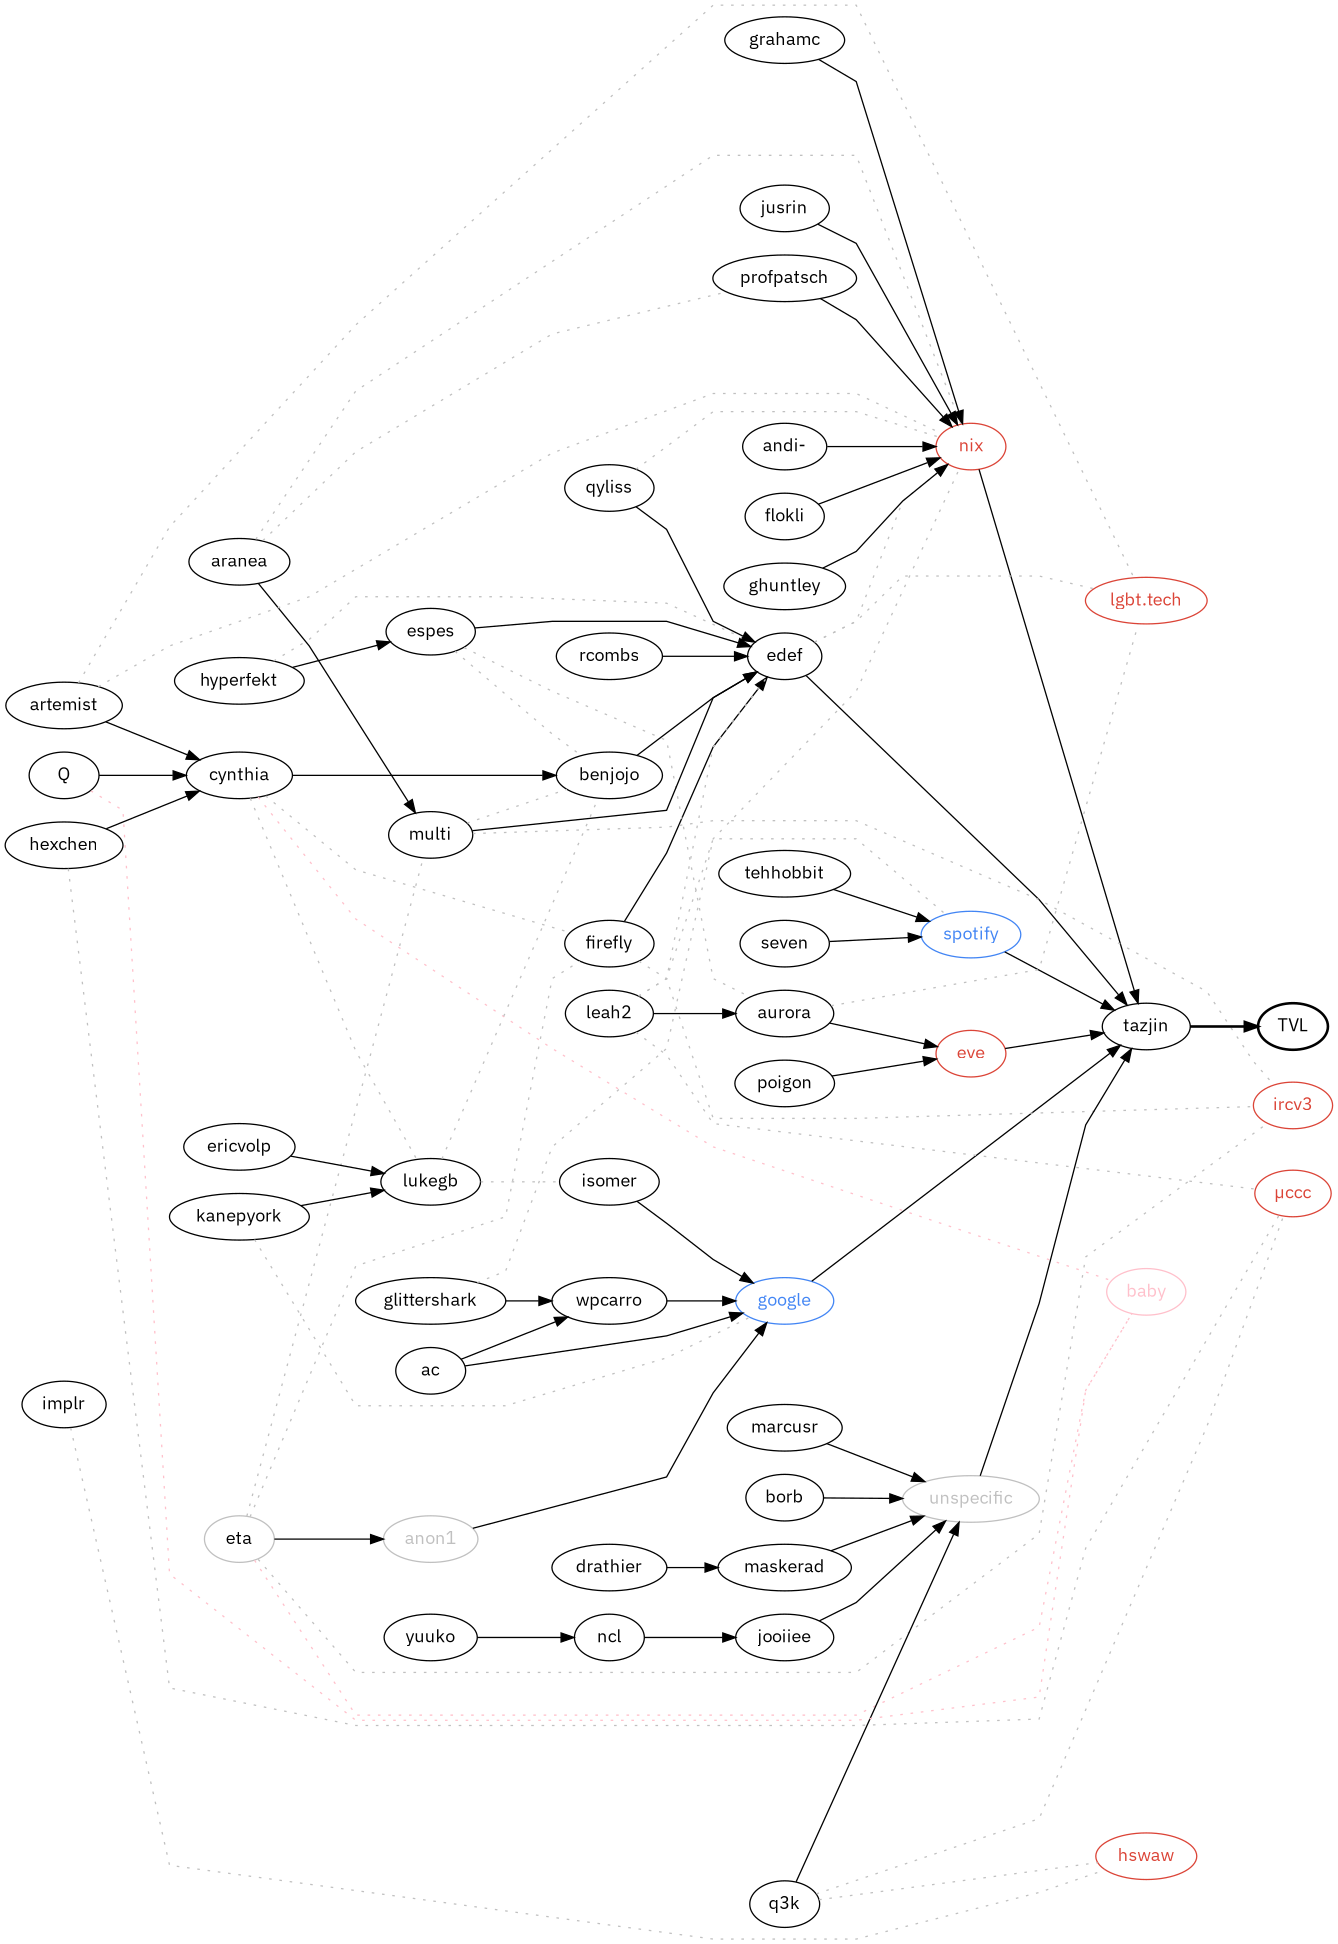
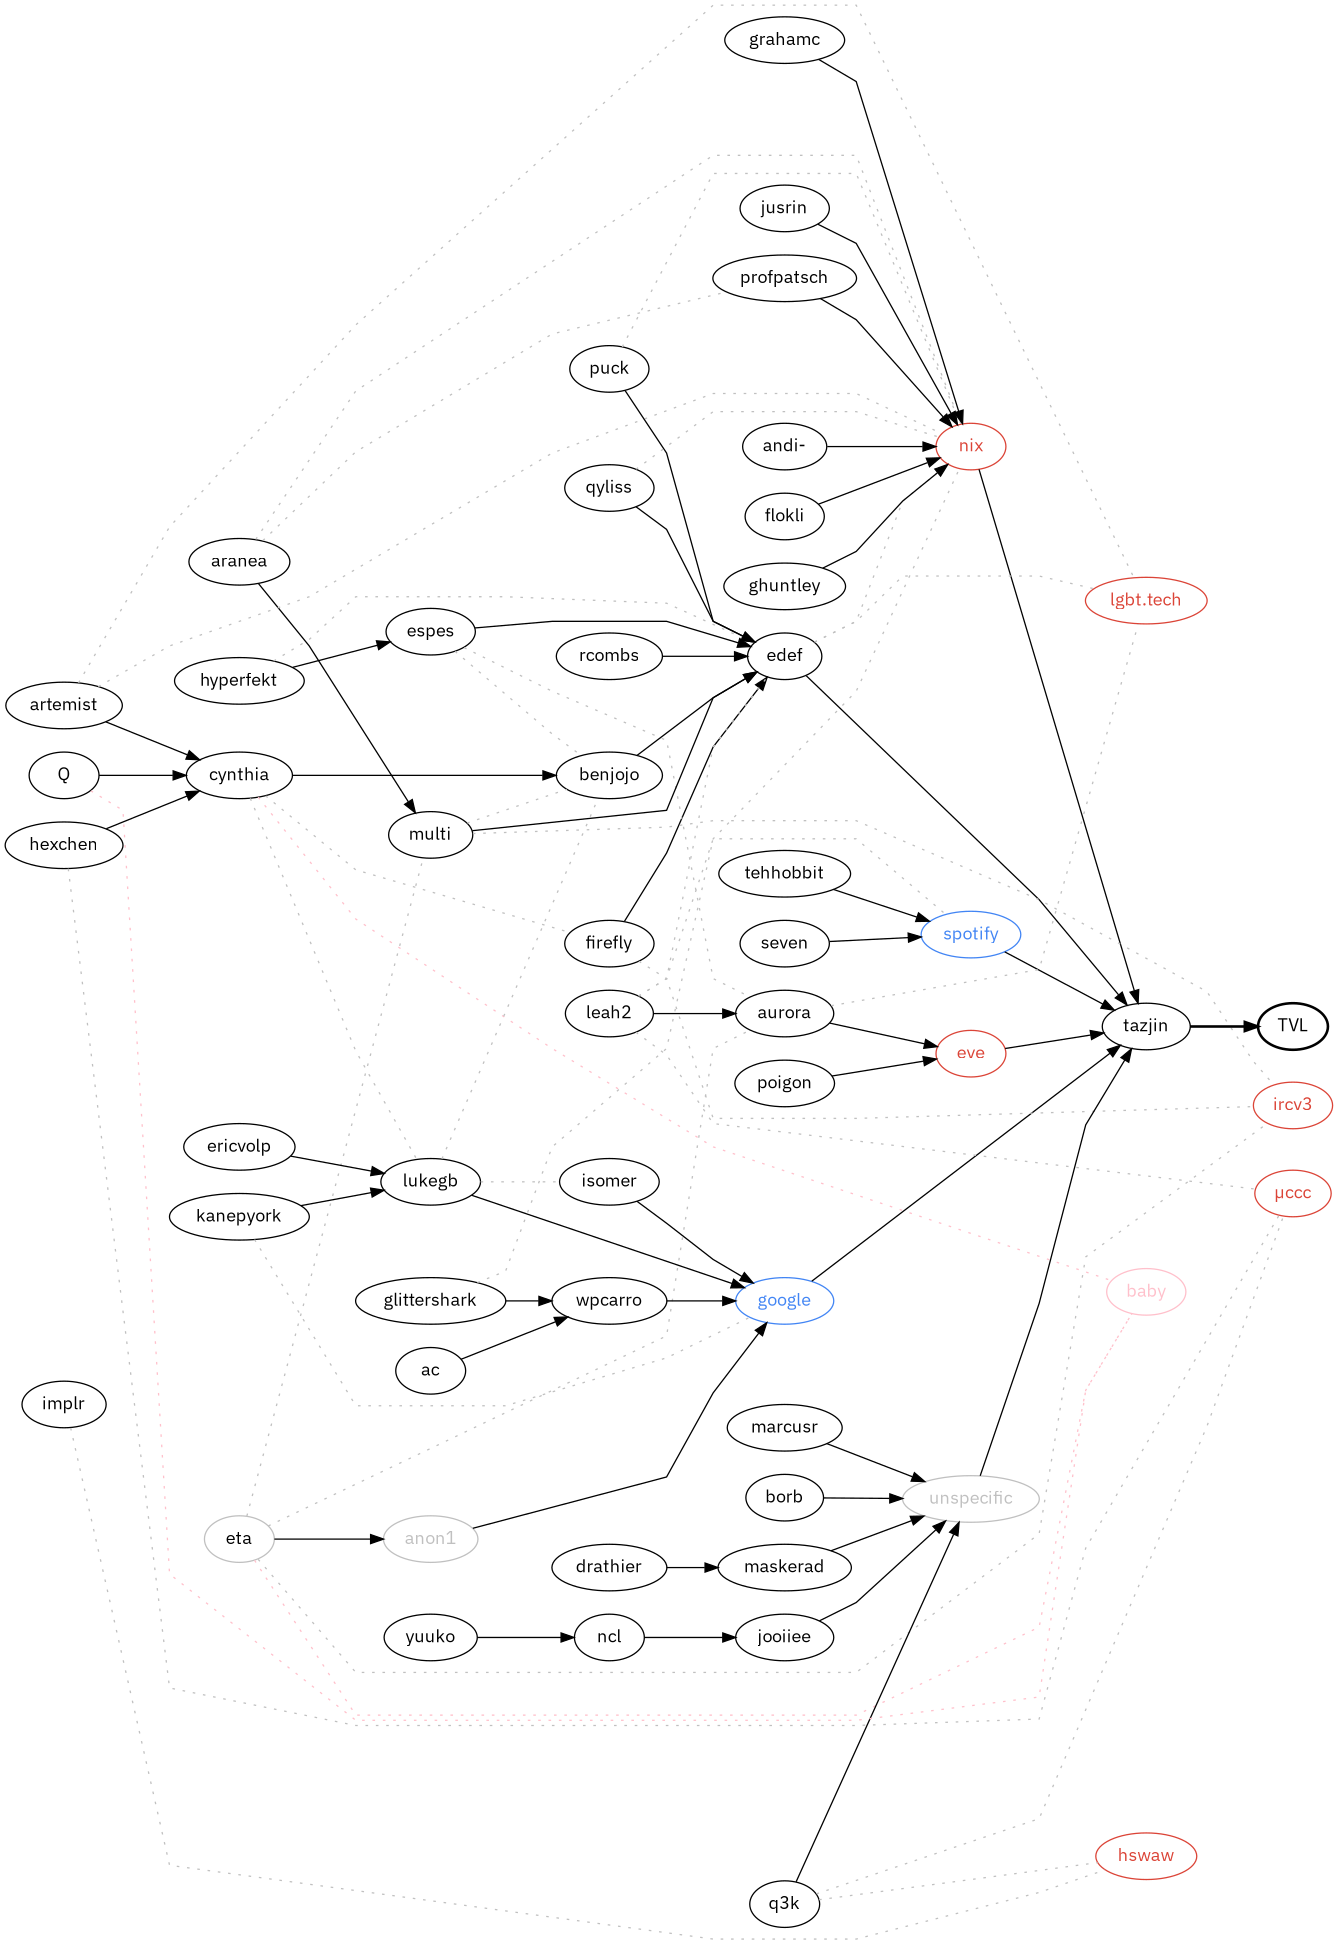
none -> (609, 369)
(432, 1241) -> (617, 1359)
(599, 1346) -> (602, 1239)
